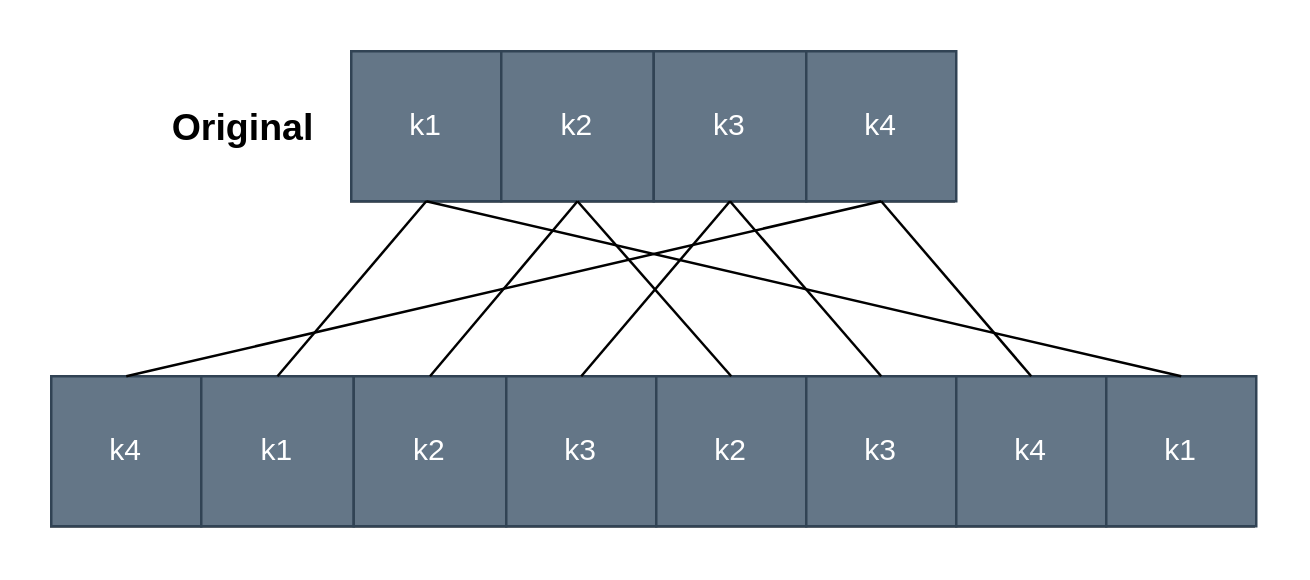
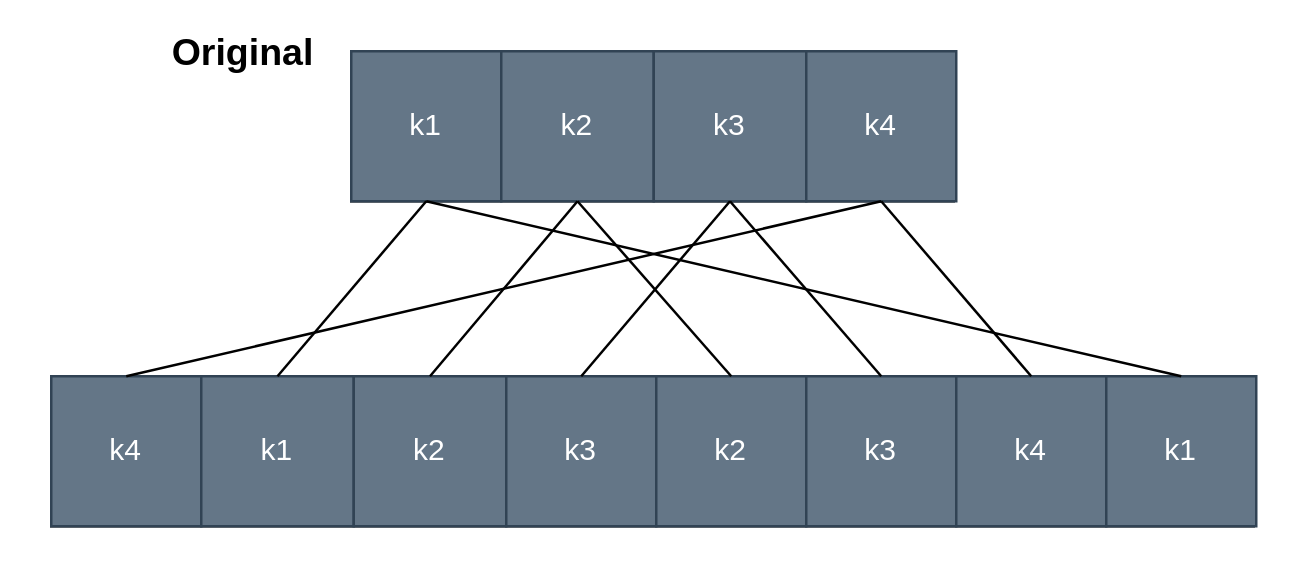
(244, 126) -> (244, 51)
